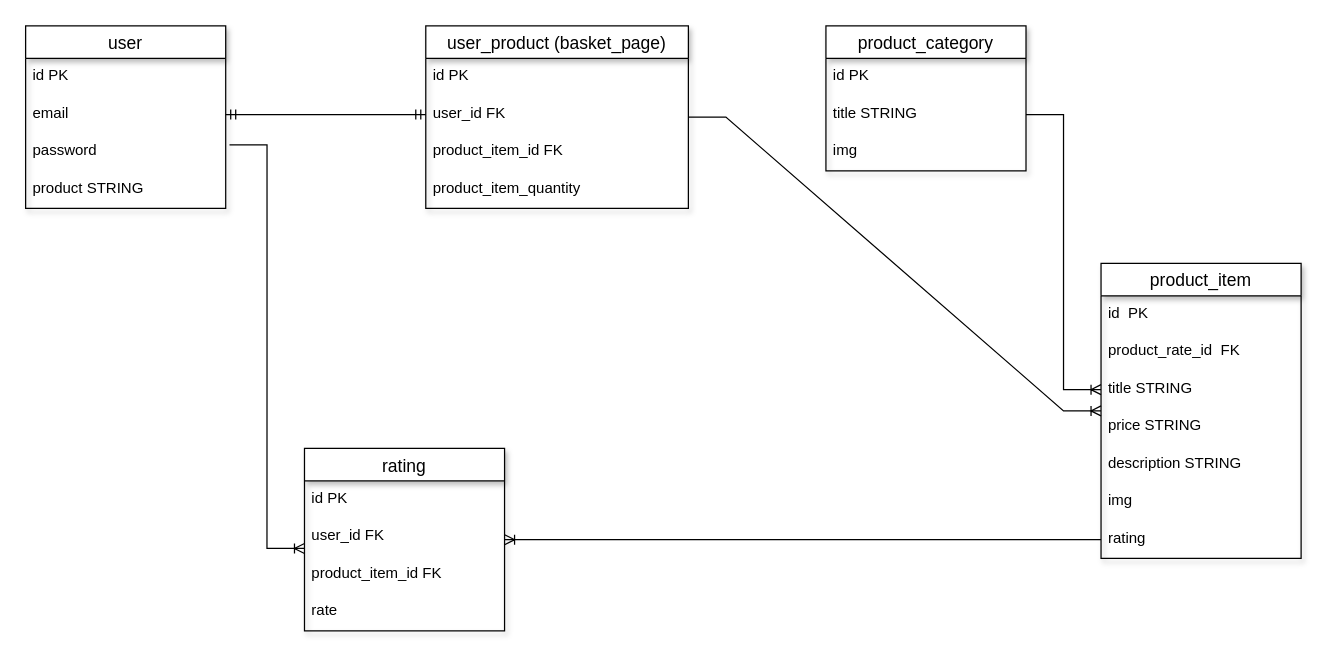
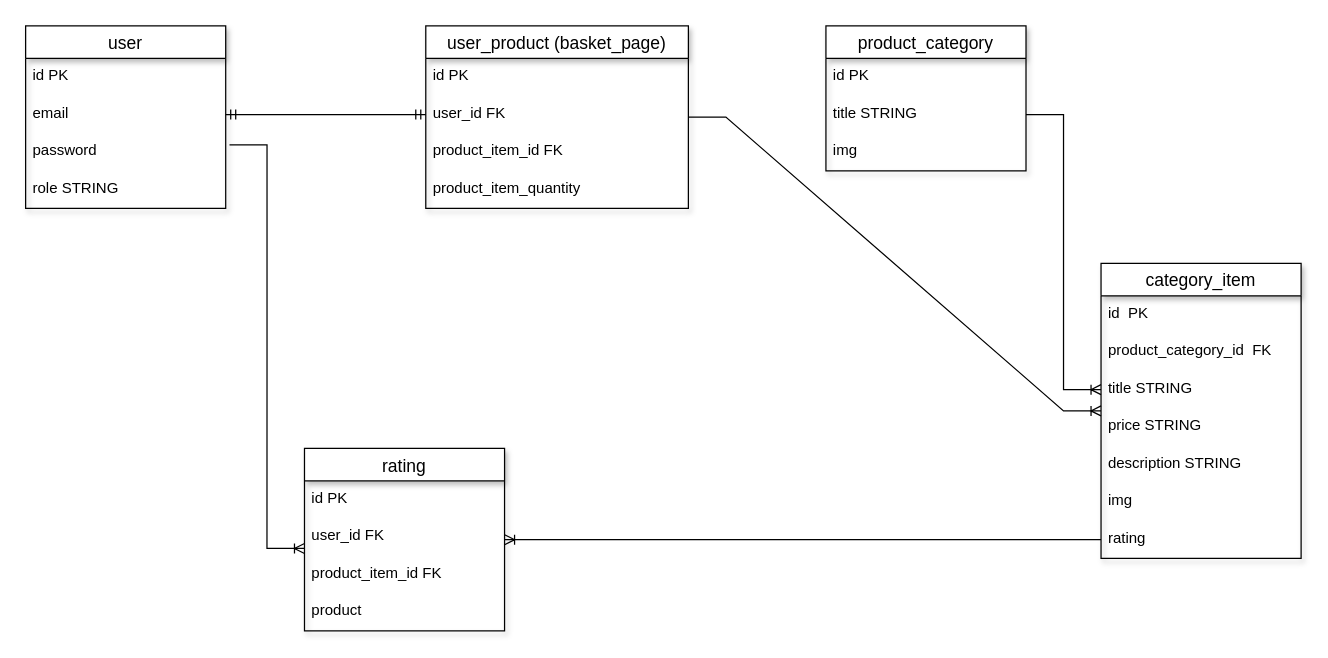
(89, 188) -> (75, 188)
(1200, 280) -> (1200, 280)
(1183, 350) -> (1200, 350)
(328, 610) -> (341, 610)
